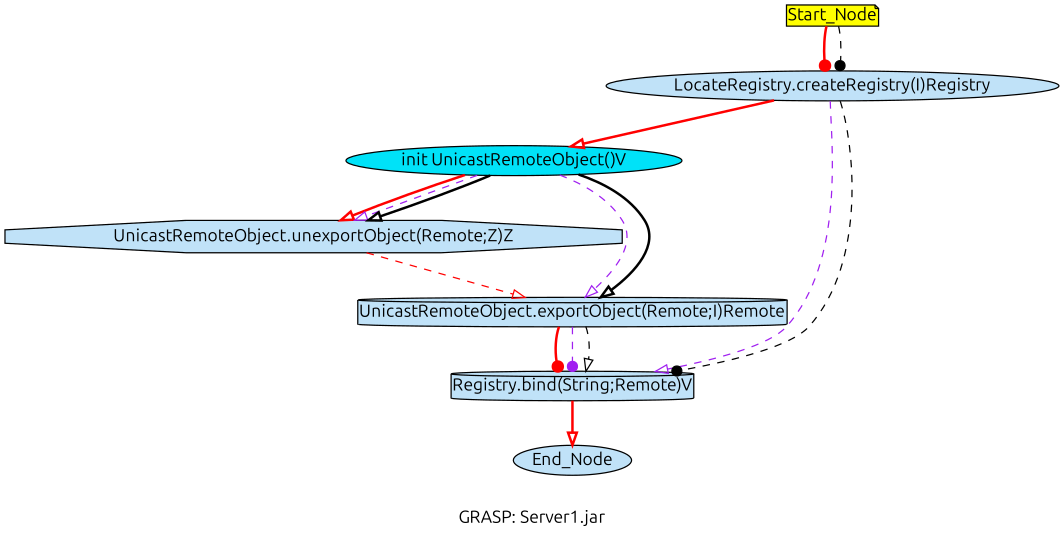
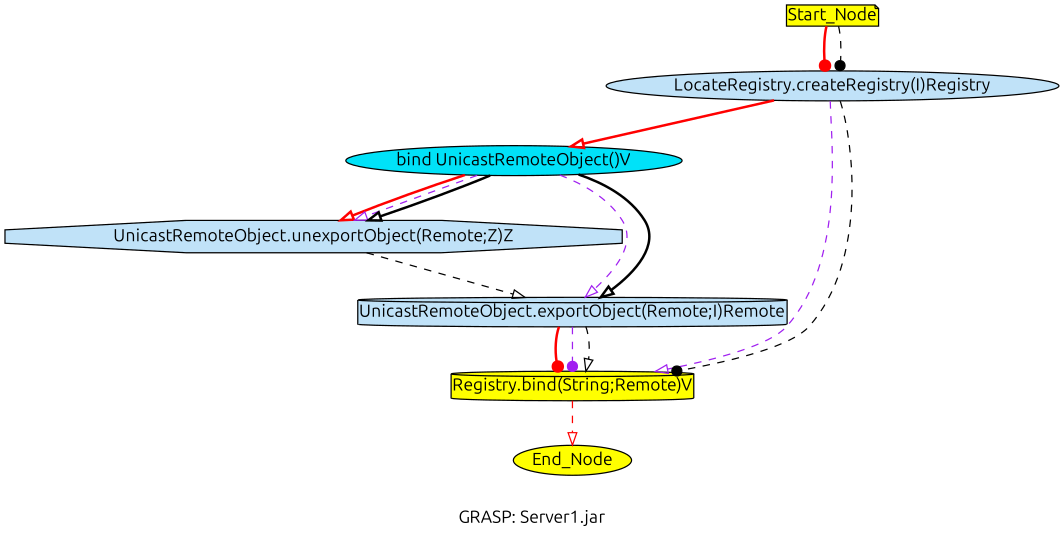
(514, 161) -> (514, 161)
(440, 273) -> (440, 273)
(572, 386) -> (572, 386)
(572, 417) -> (572, 417)
(572, 460) -> (572, 460)
